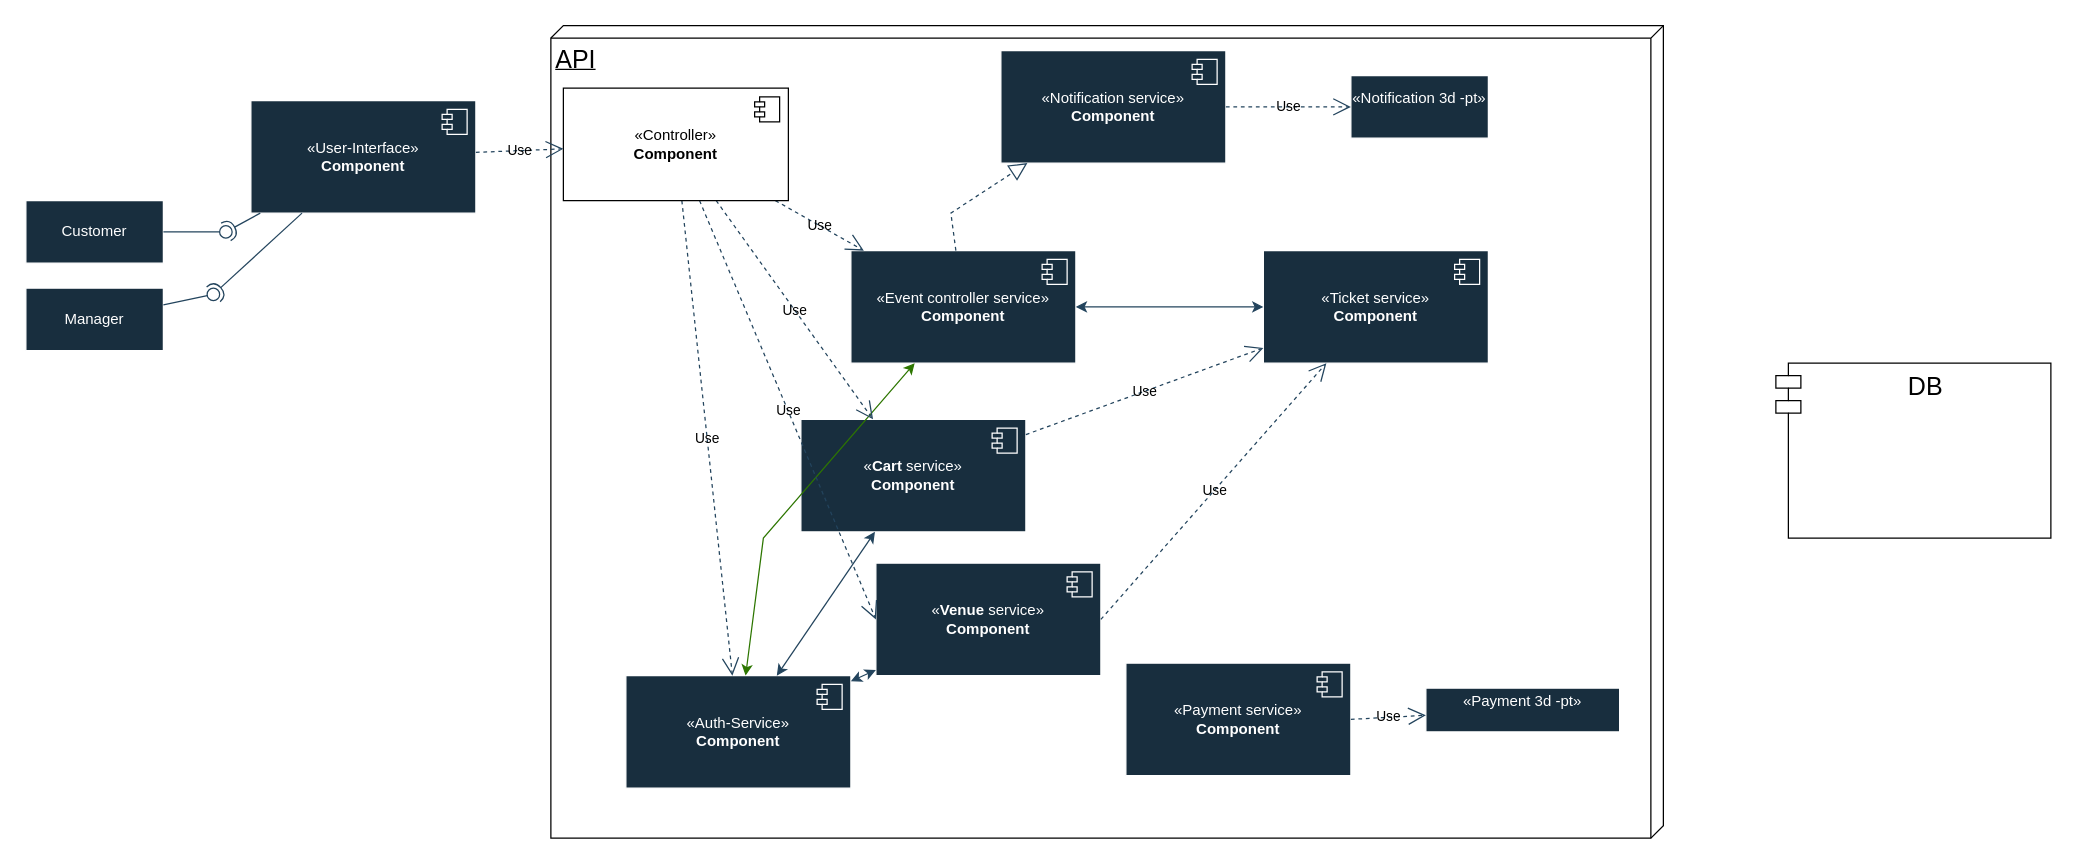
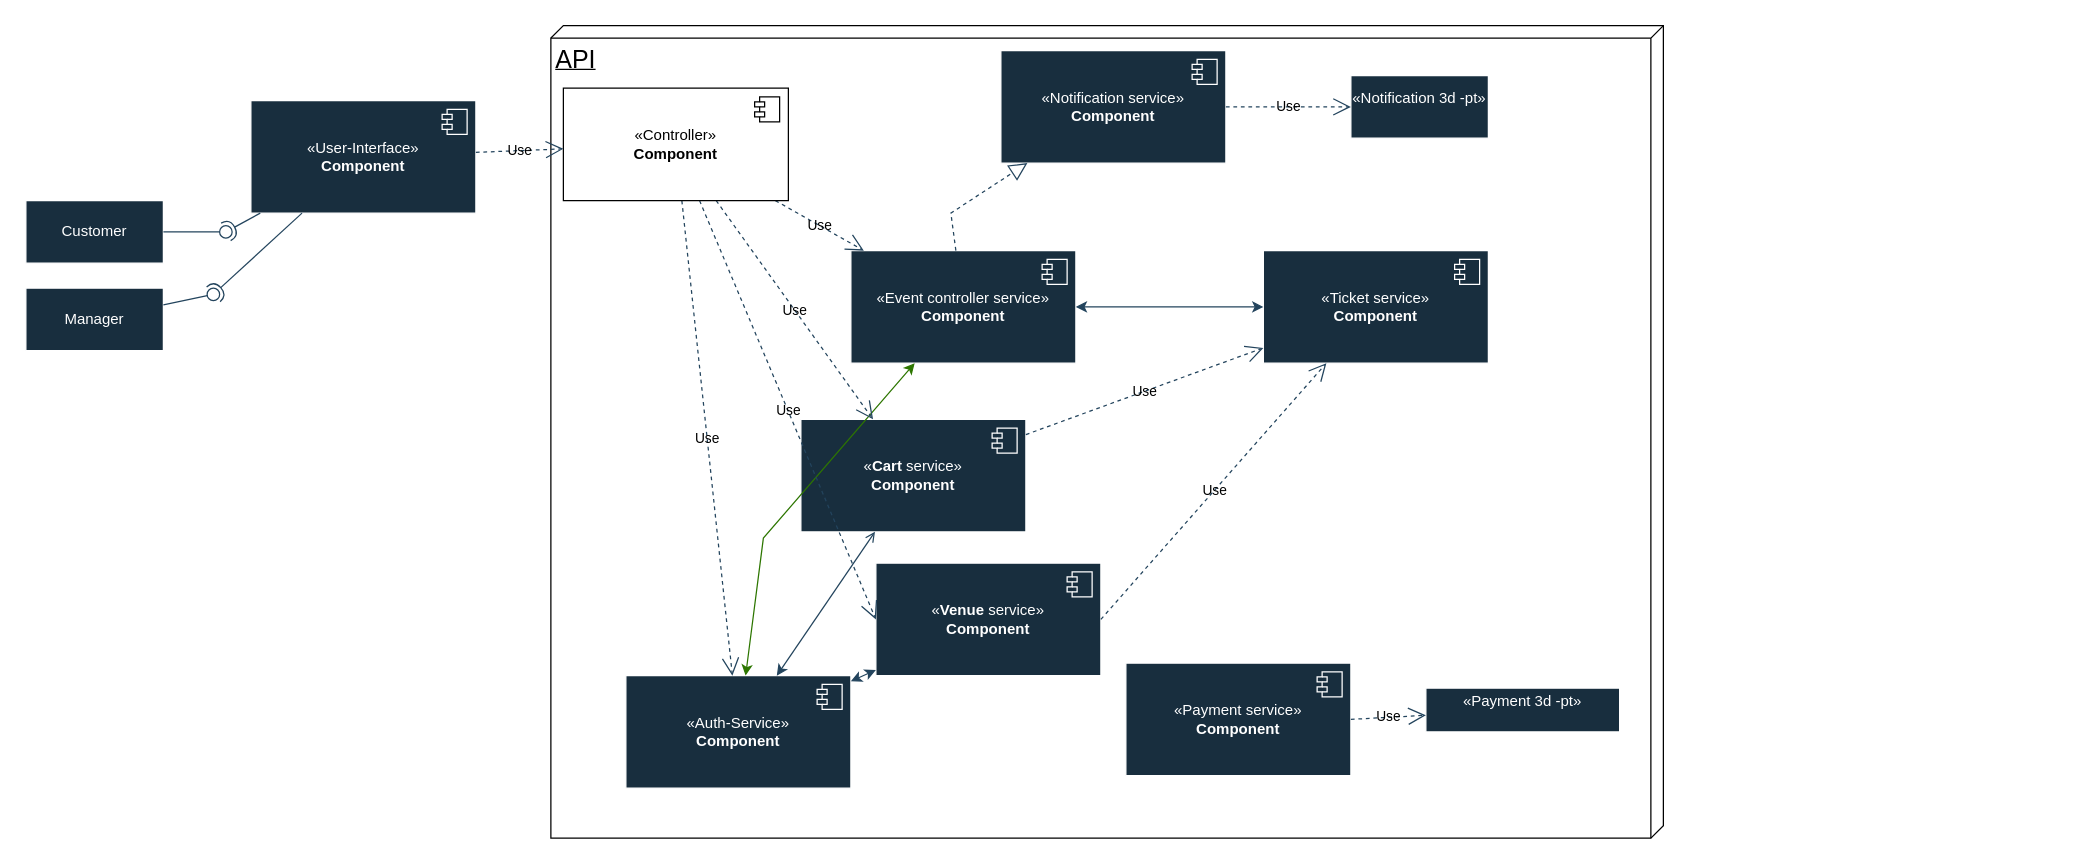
(1913, 451) -> none
(869, 540) -> (871, 537)
